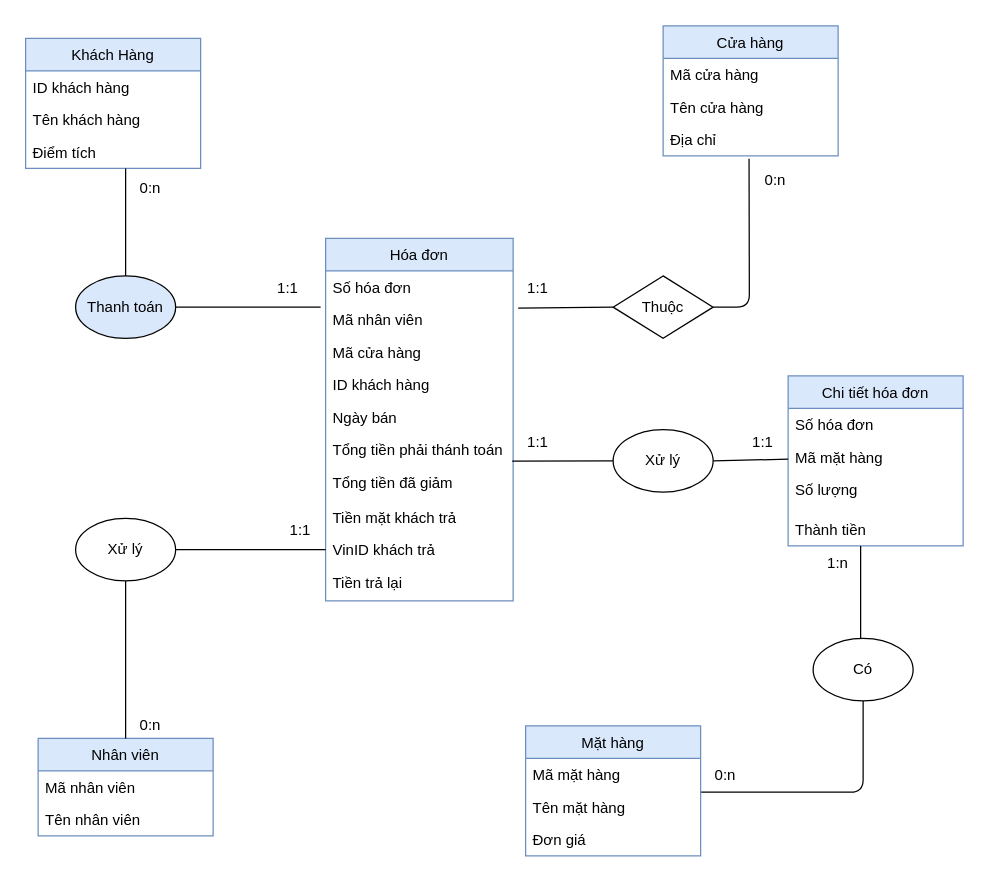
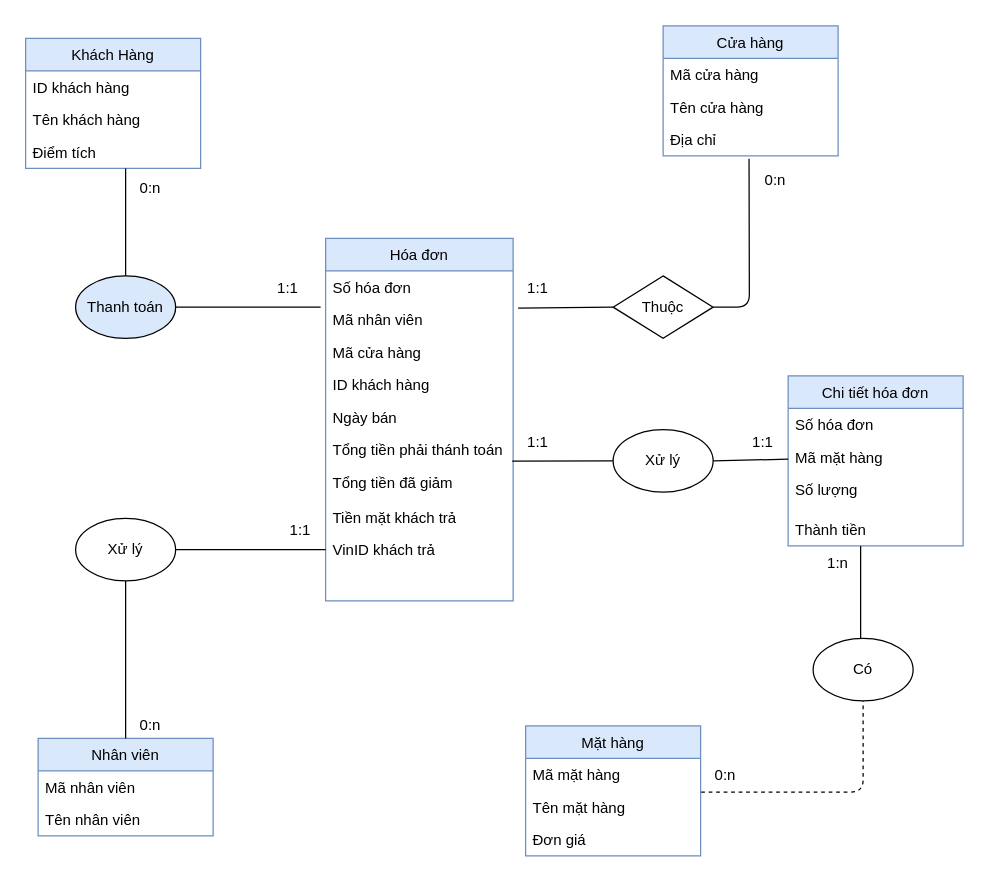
(413, 582) -> none
(823, 792) -> (823, 792)
